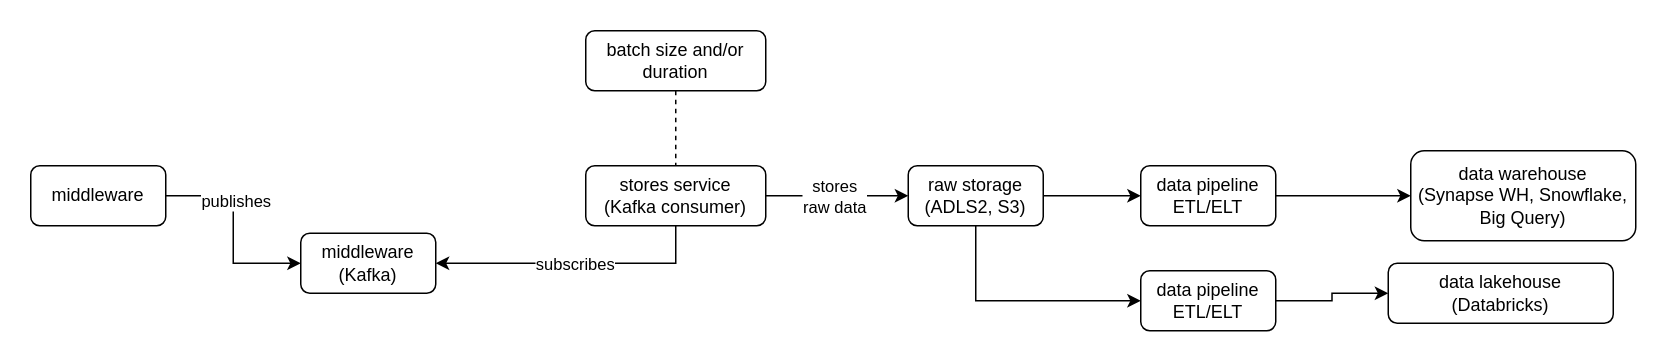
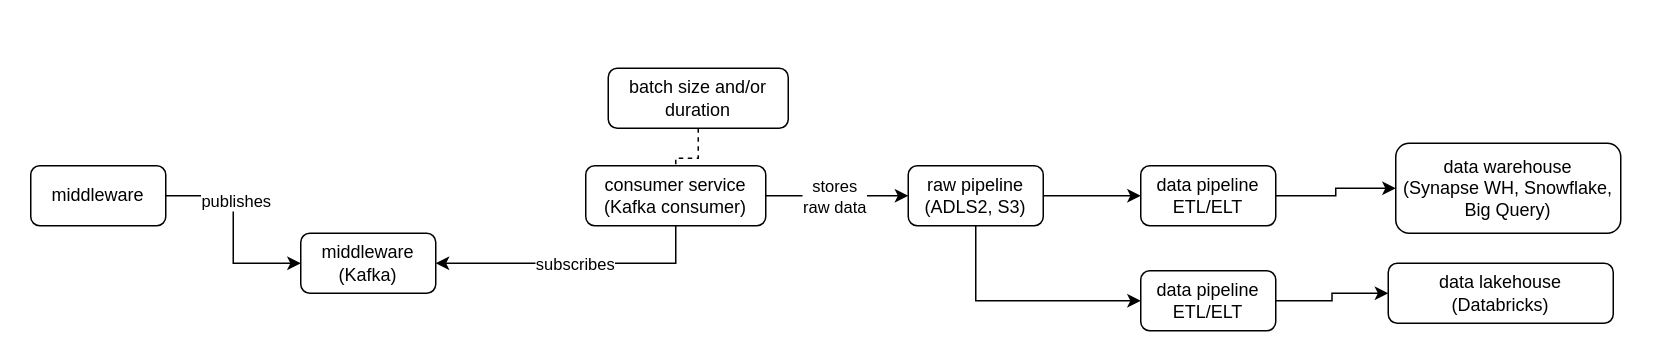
(676, 61) -> (698, 98)
(676, 196) -> (676, 196)
(976, 196) -> (976, 196)
(1523, 196) -> (1508, 188)
